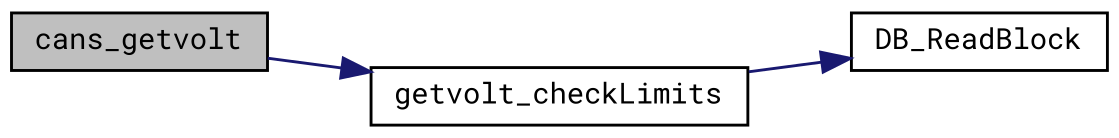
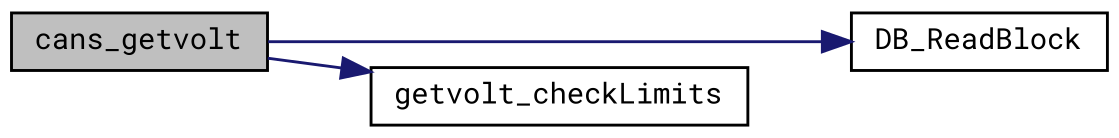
(785, 67) -> (545, 42)
